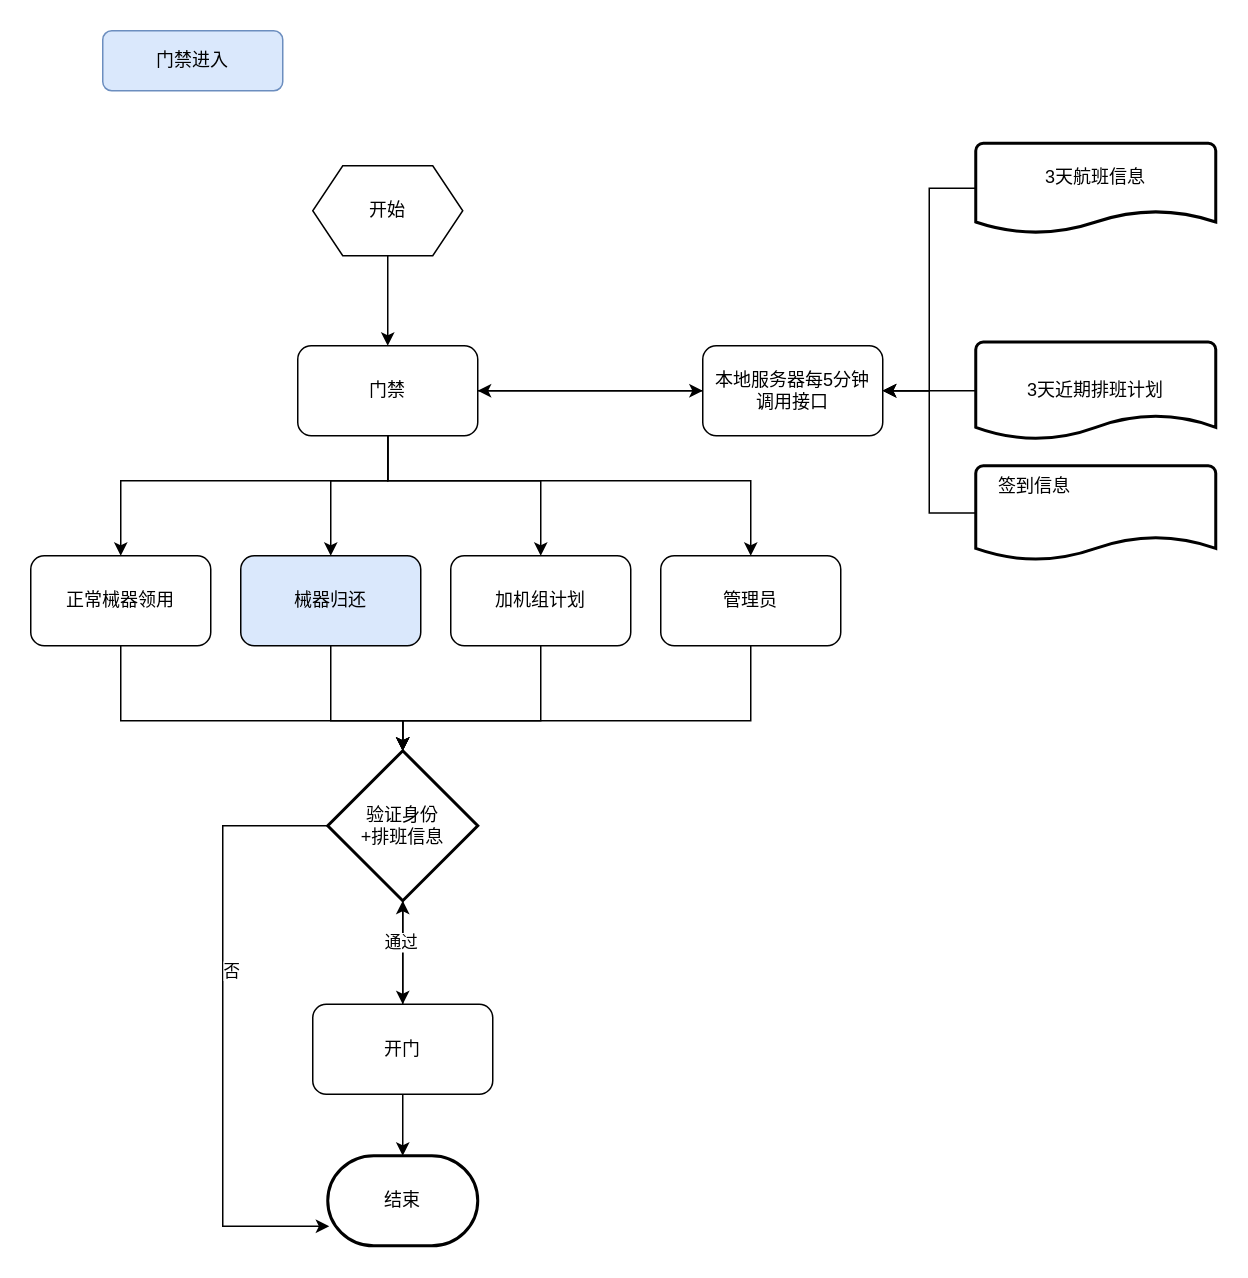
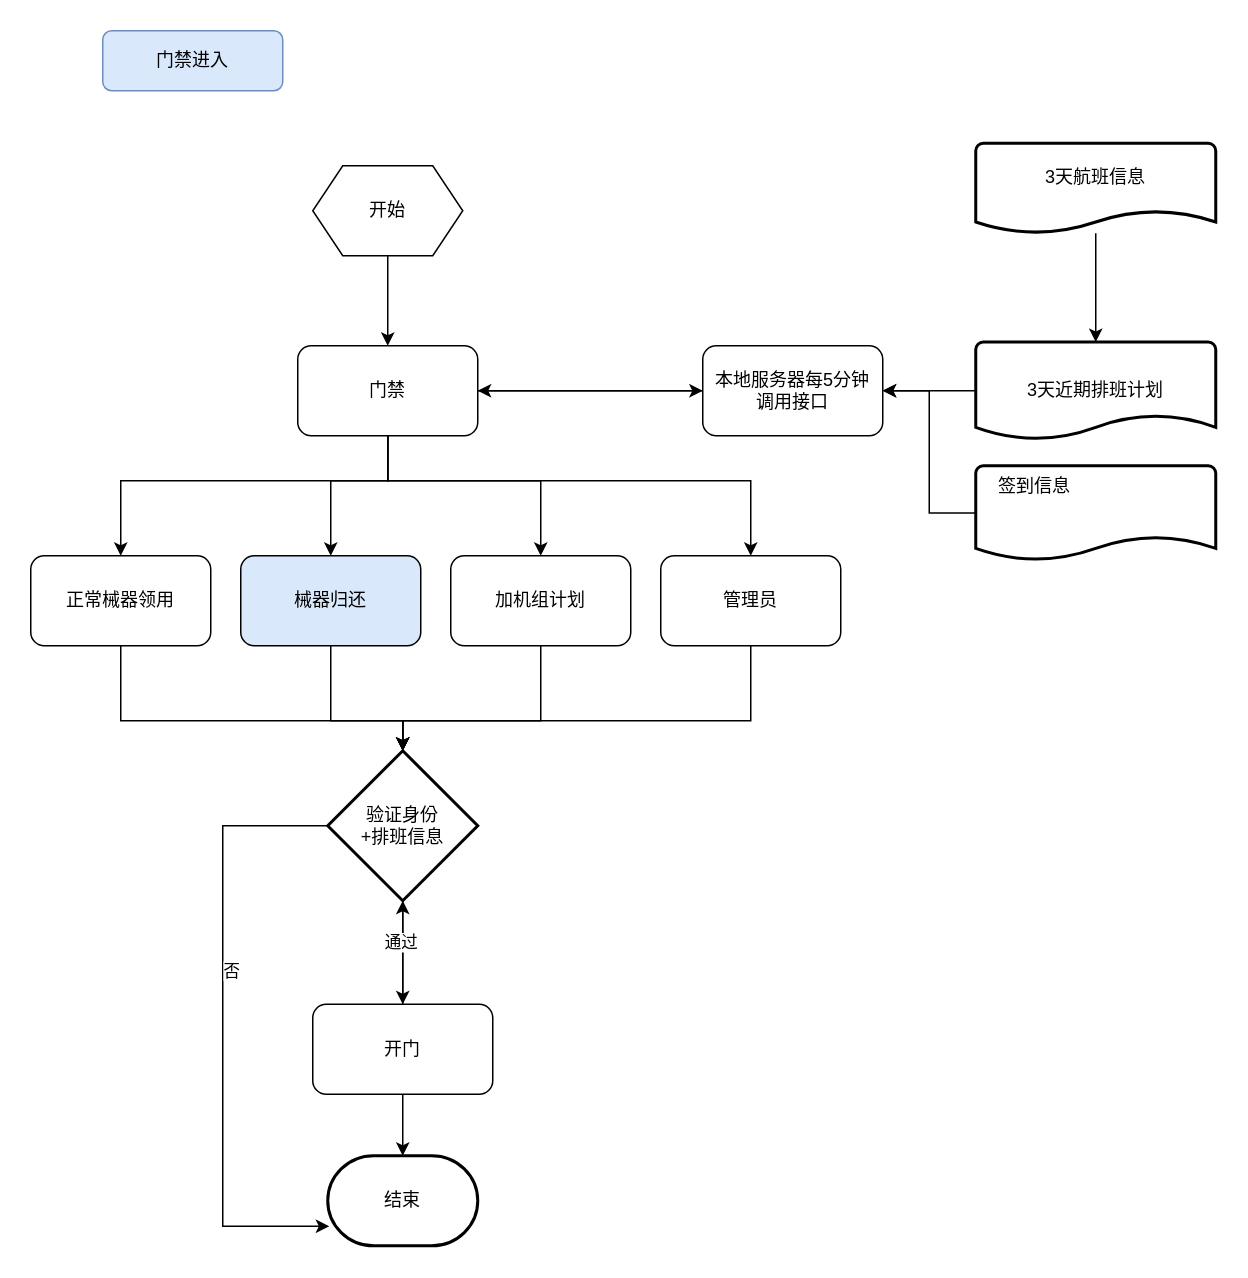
(929, 264) -> (1096, 282)
